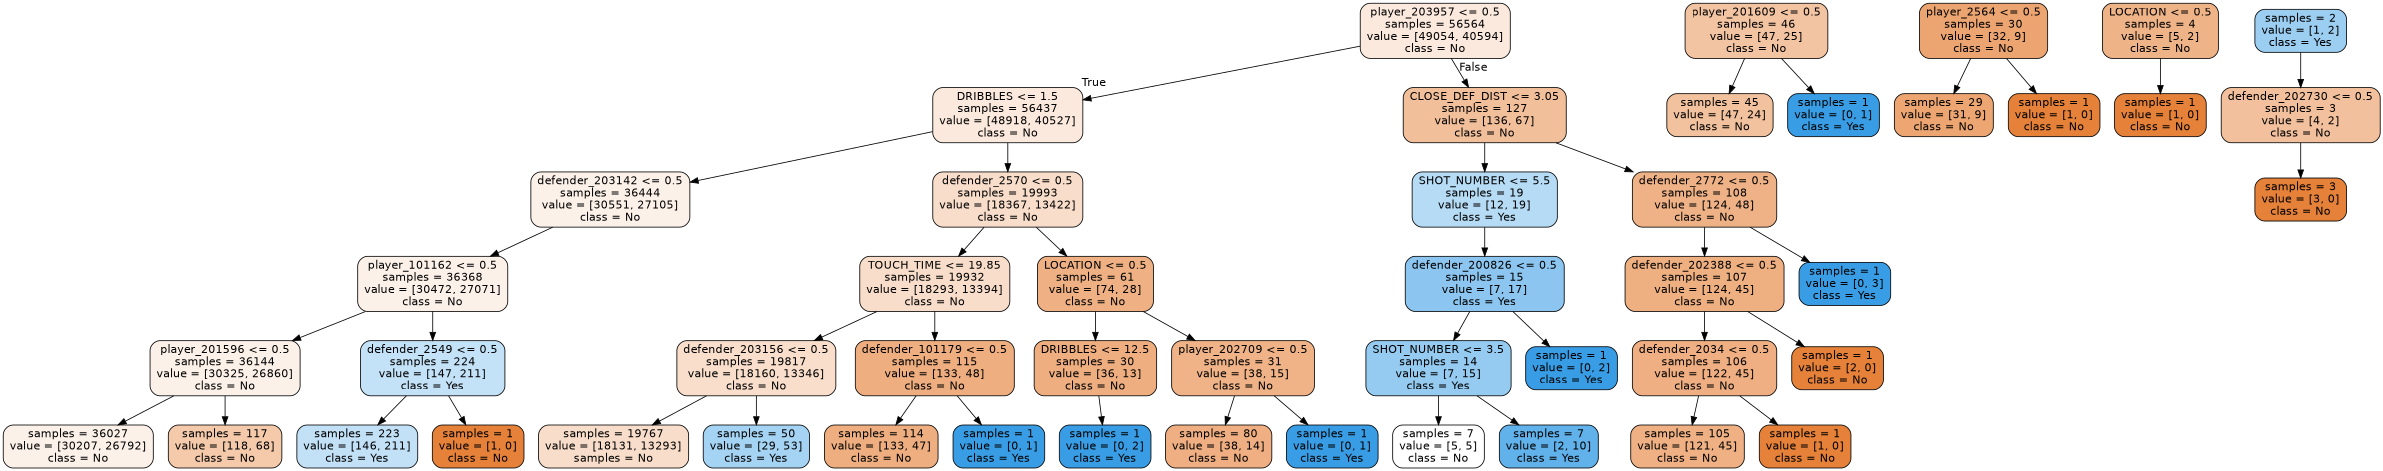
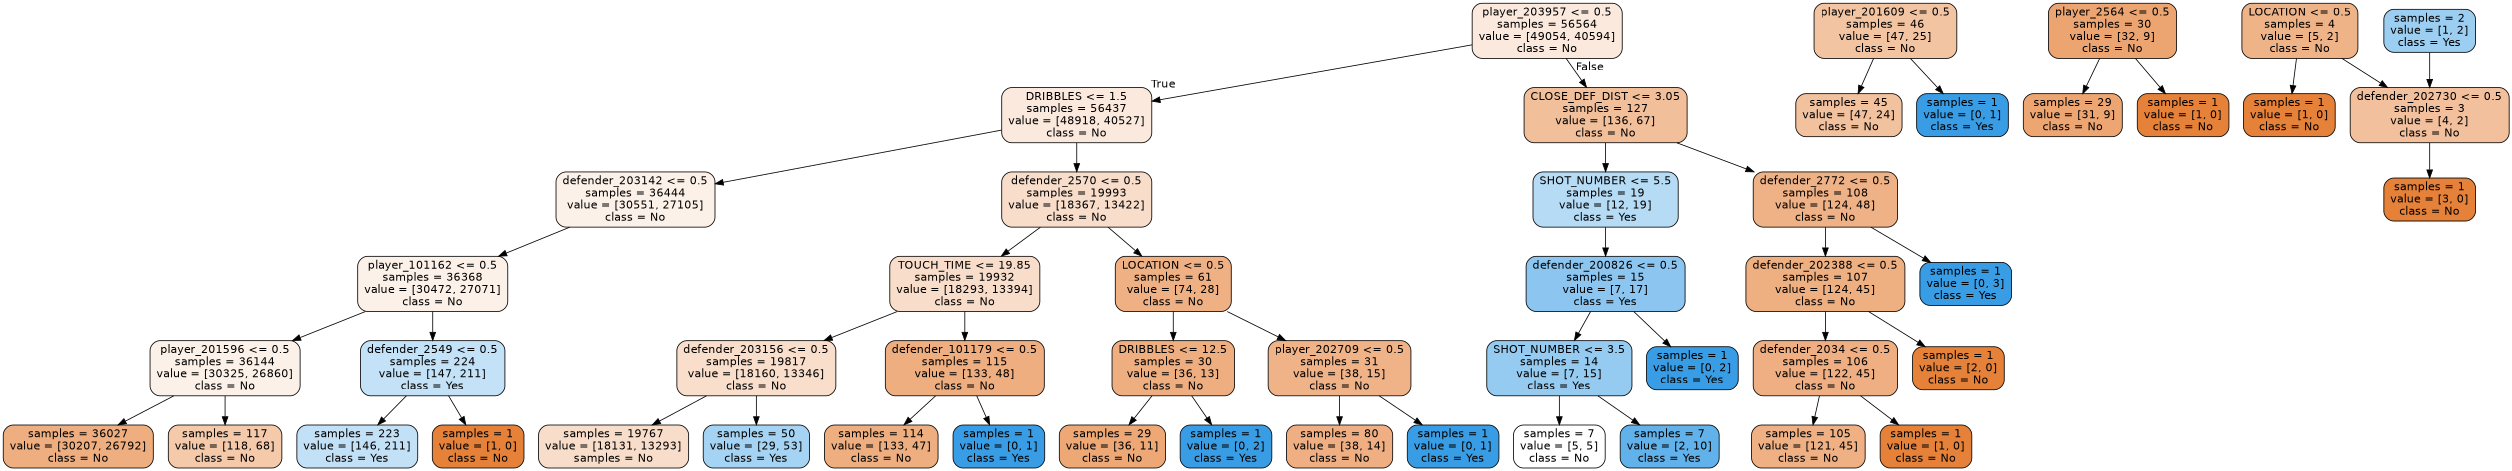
none -> (2361, 71)
(2301, 200) -> (2430, 200)
(78, 447) -> (78, 447)
none -> (1112, 447)
